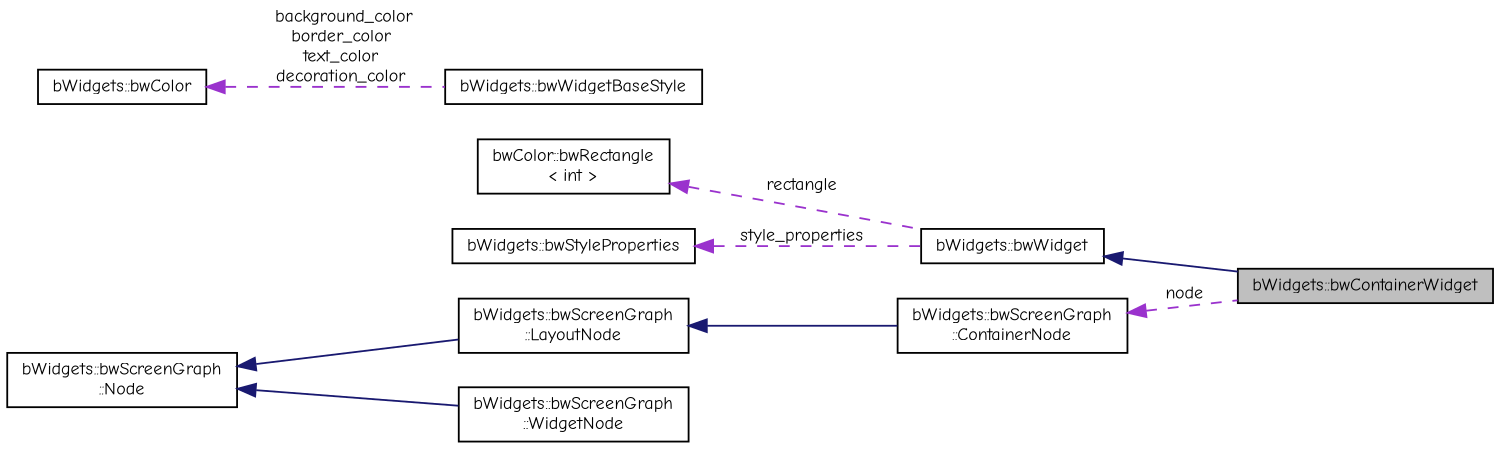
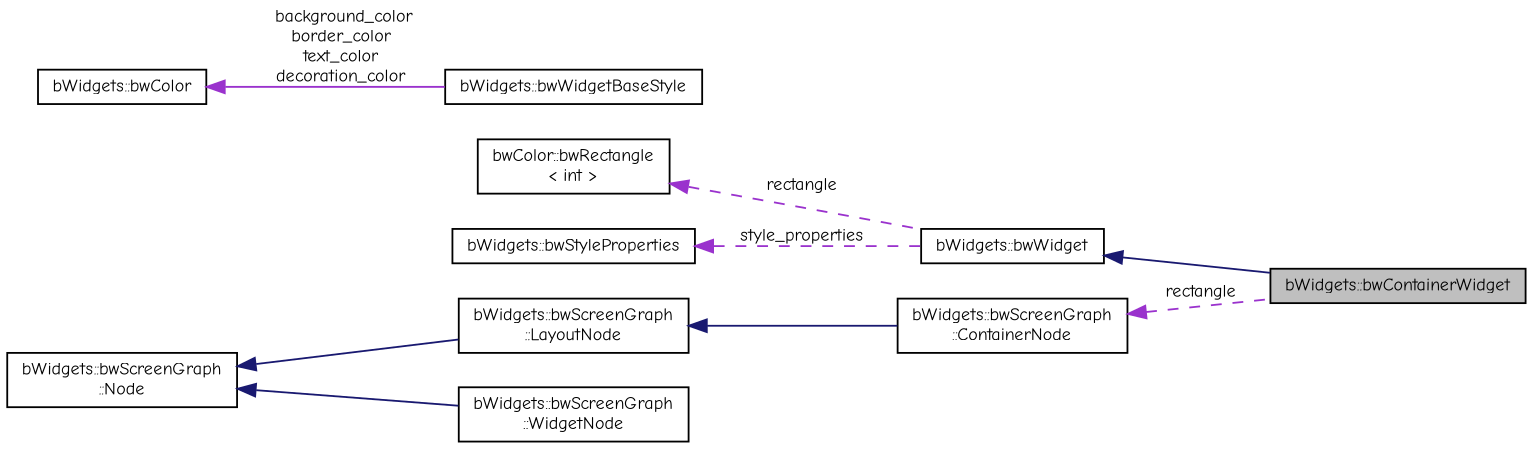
(335, 87) -> (335, 87)
(1183, 294) -> (1199, 292)
